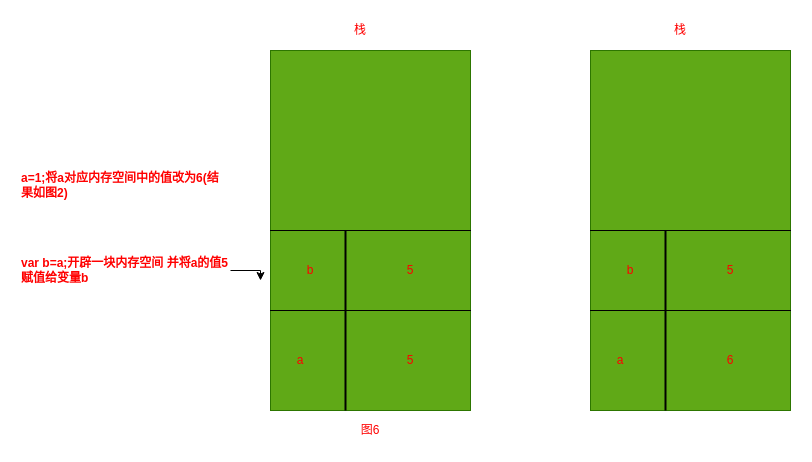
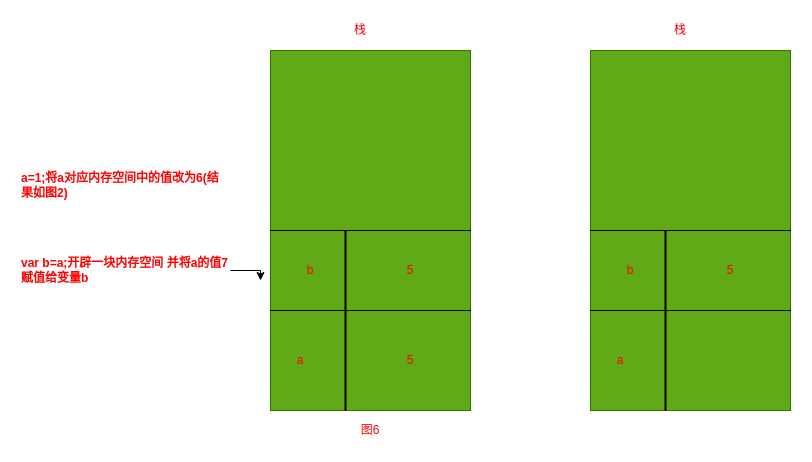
(126, 271) -> (126, 271)
(731, 361) -> none
